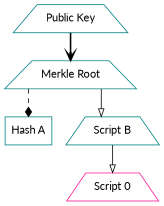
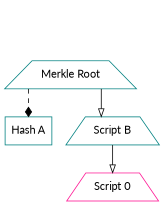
(71, 19) -> none
